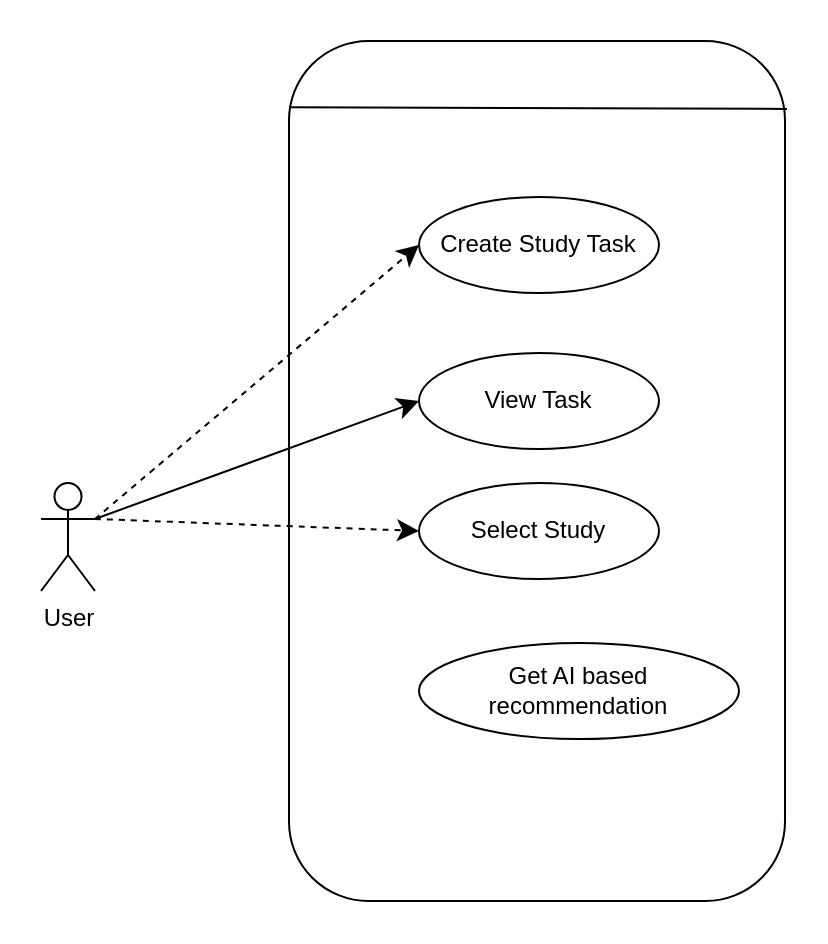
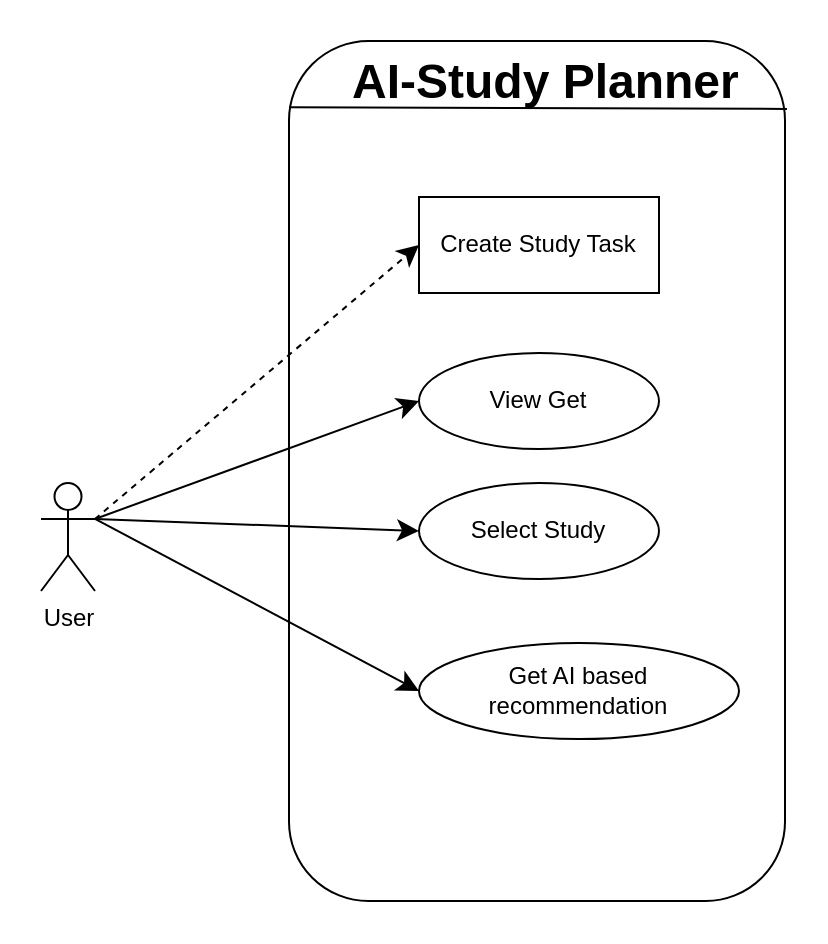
none -> (553, 85)
(539, 245) -> (539, 245)
(539, 401) -> (539, 401)
(255, 525) -> (255, 525)
none -> (254, 603)
